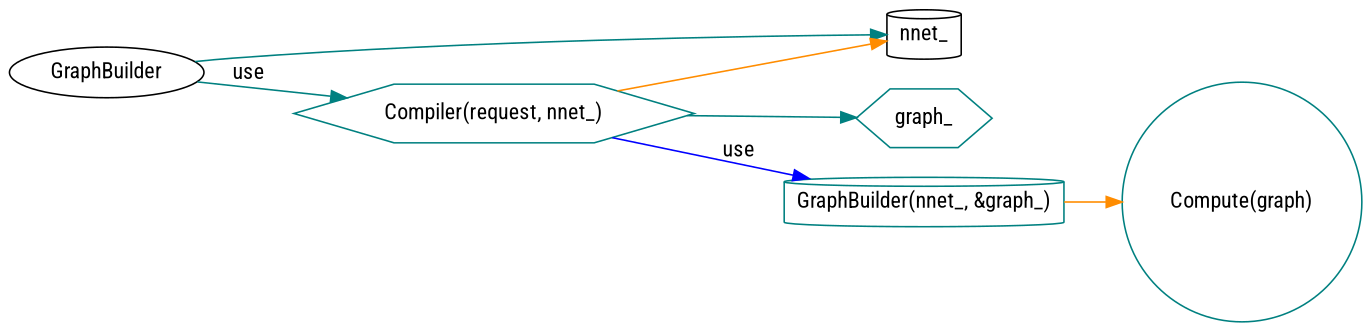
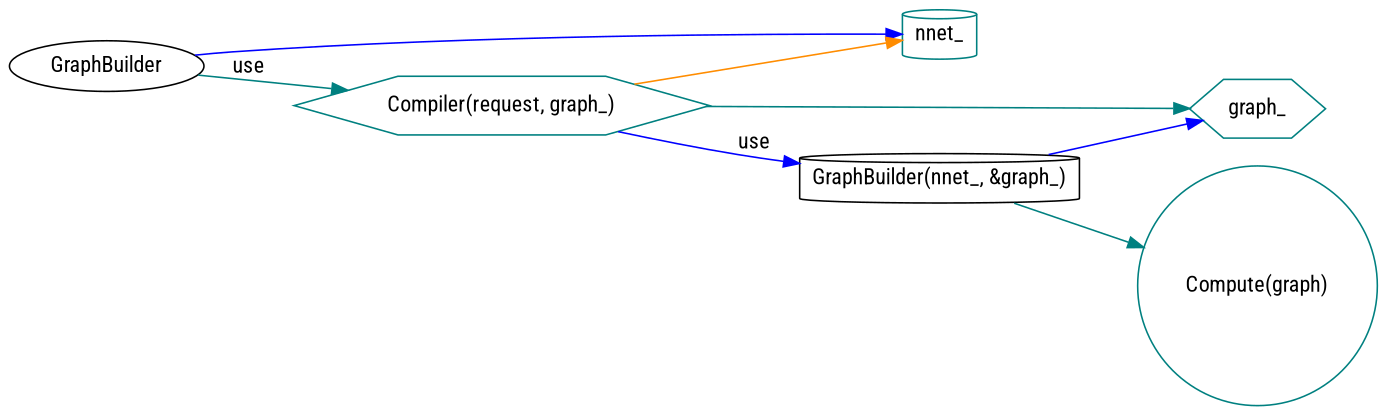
(924, 34) -> (940, 34)
(532, 43) -> (540, 38)
(494, 113) -> (502, 106)
none -> (1118, 139)
(924, 202) -> (940, 178)
(1085, 202) -> (1071, 223)
